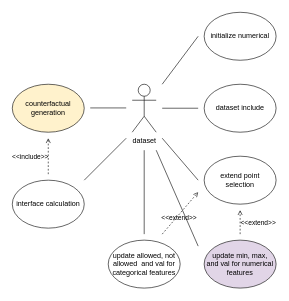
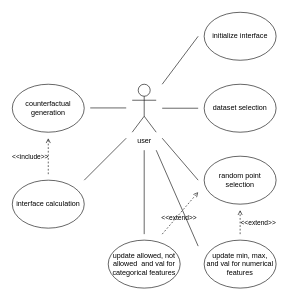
(240, 36) -> (240, 36)
(48, 108) -> (48, 108)
(240, 108) -> (240, 108)
(145, 141) -> (145, 141)
(240, 180) -> (240, 180)
(240, 264) -> (240, 264)
